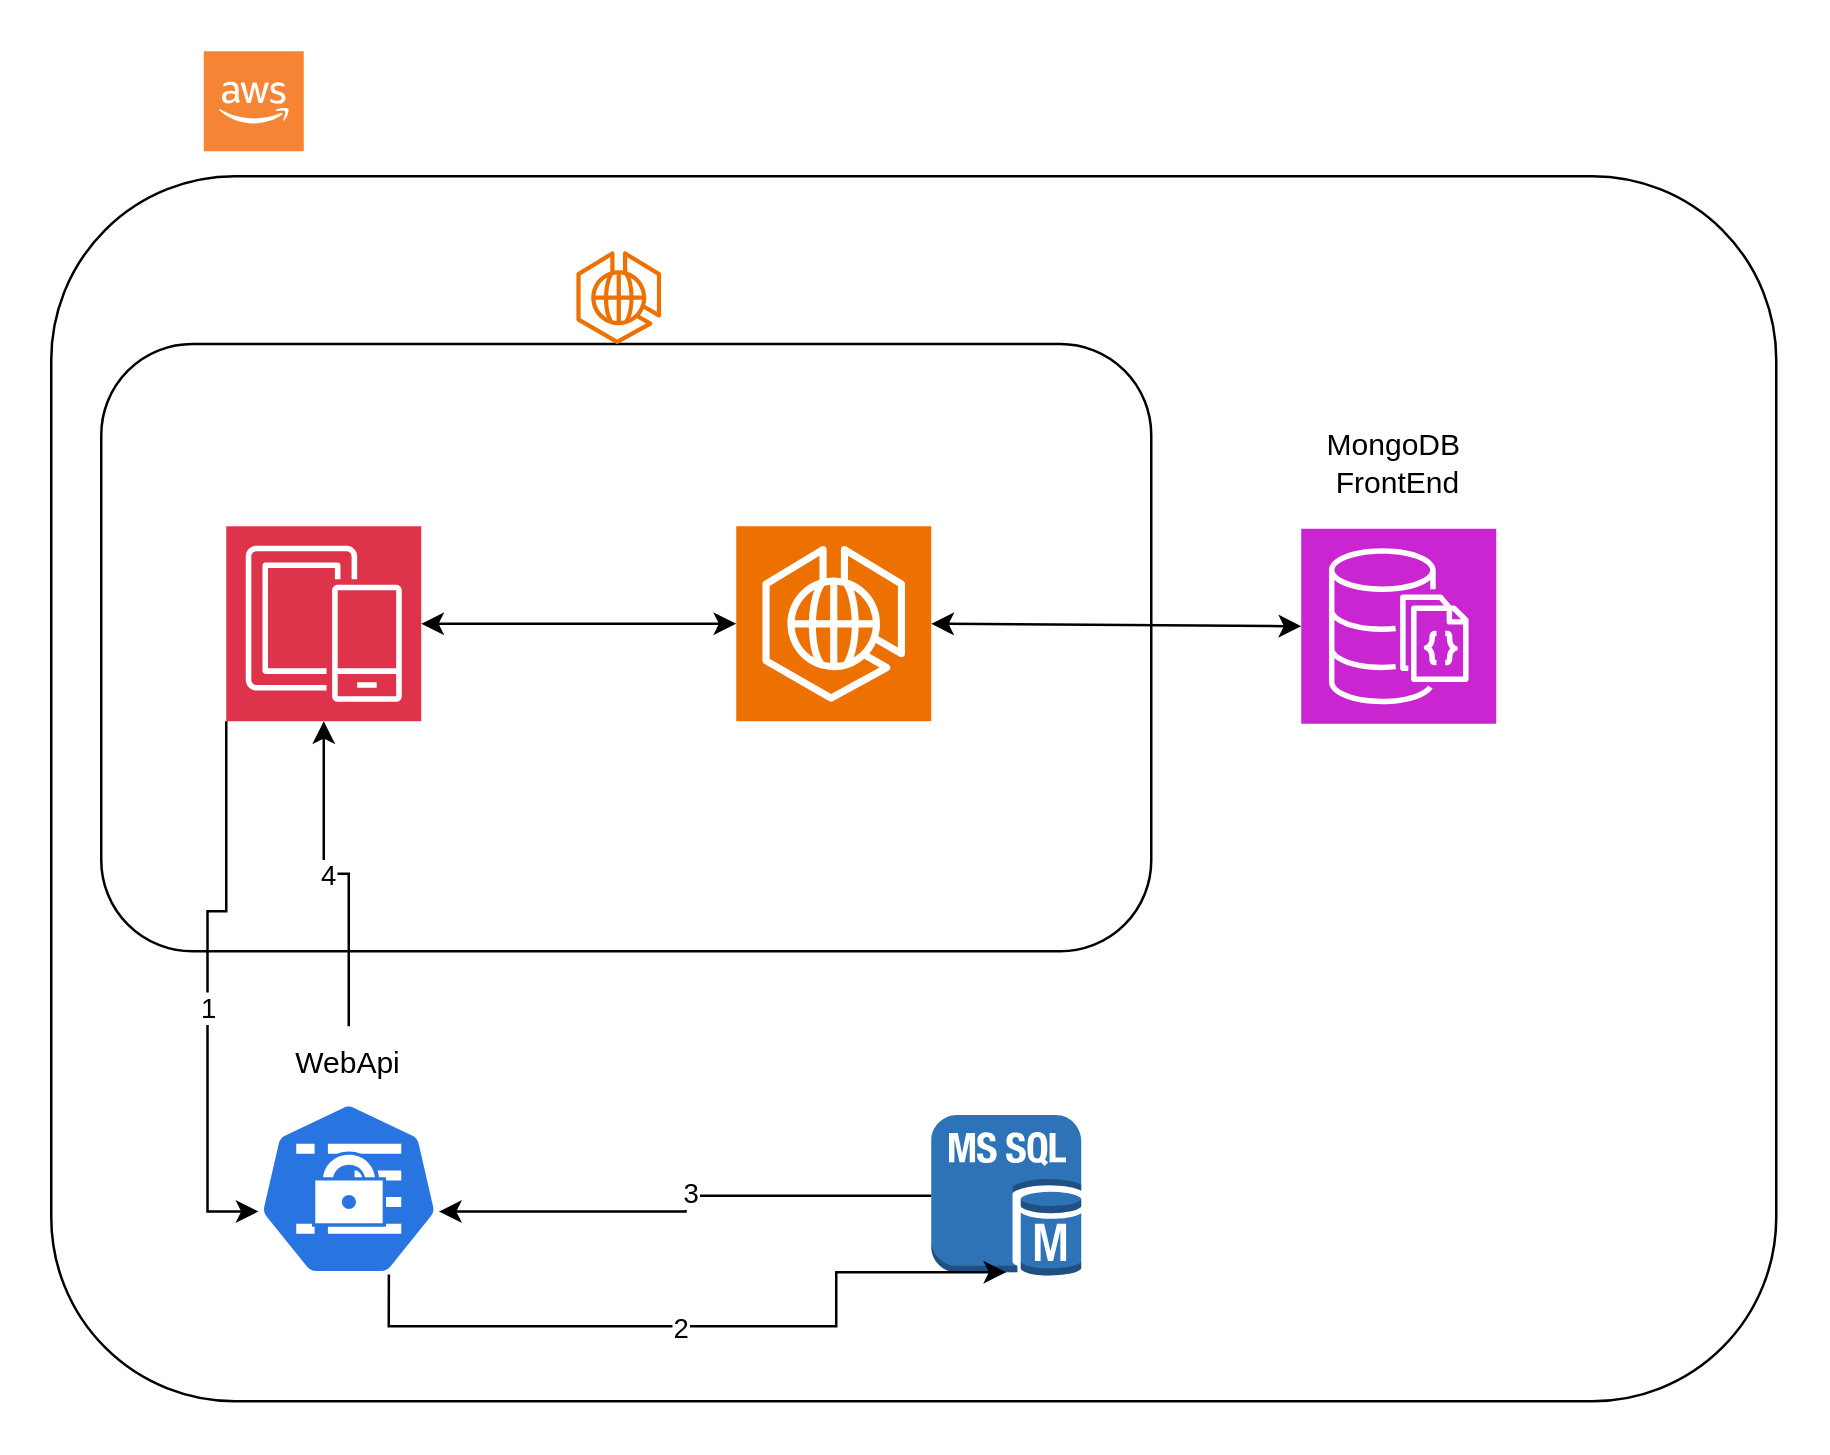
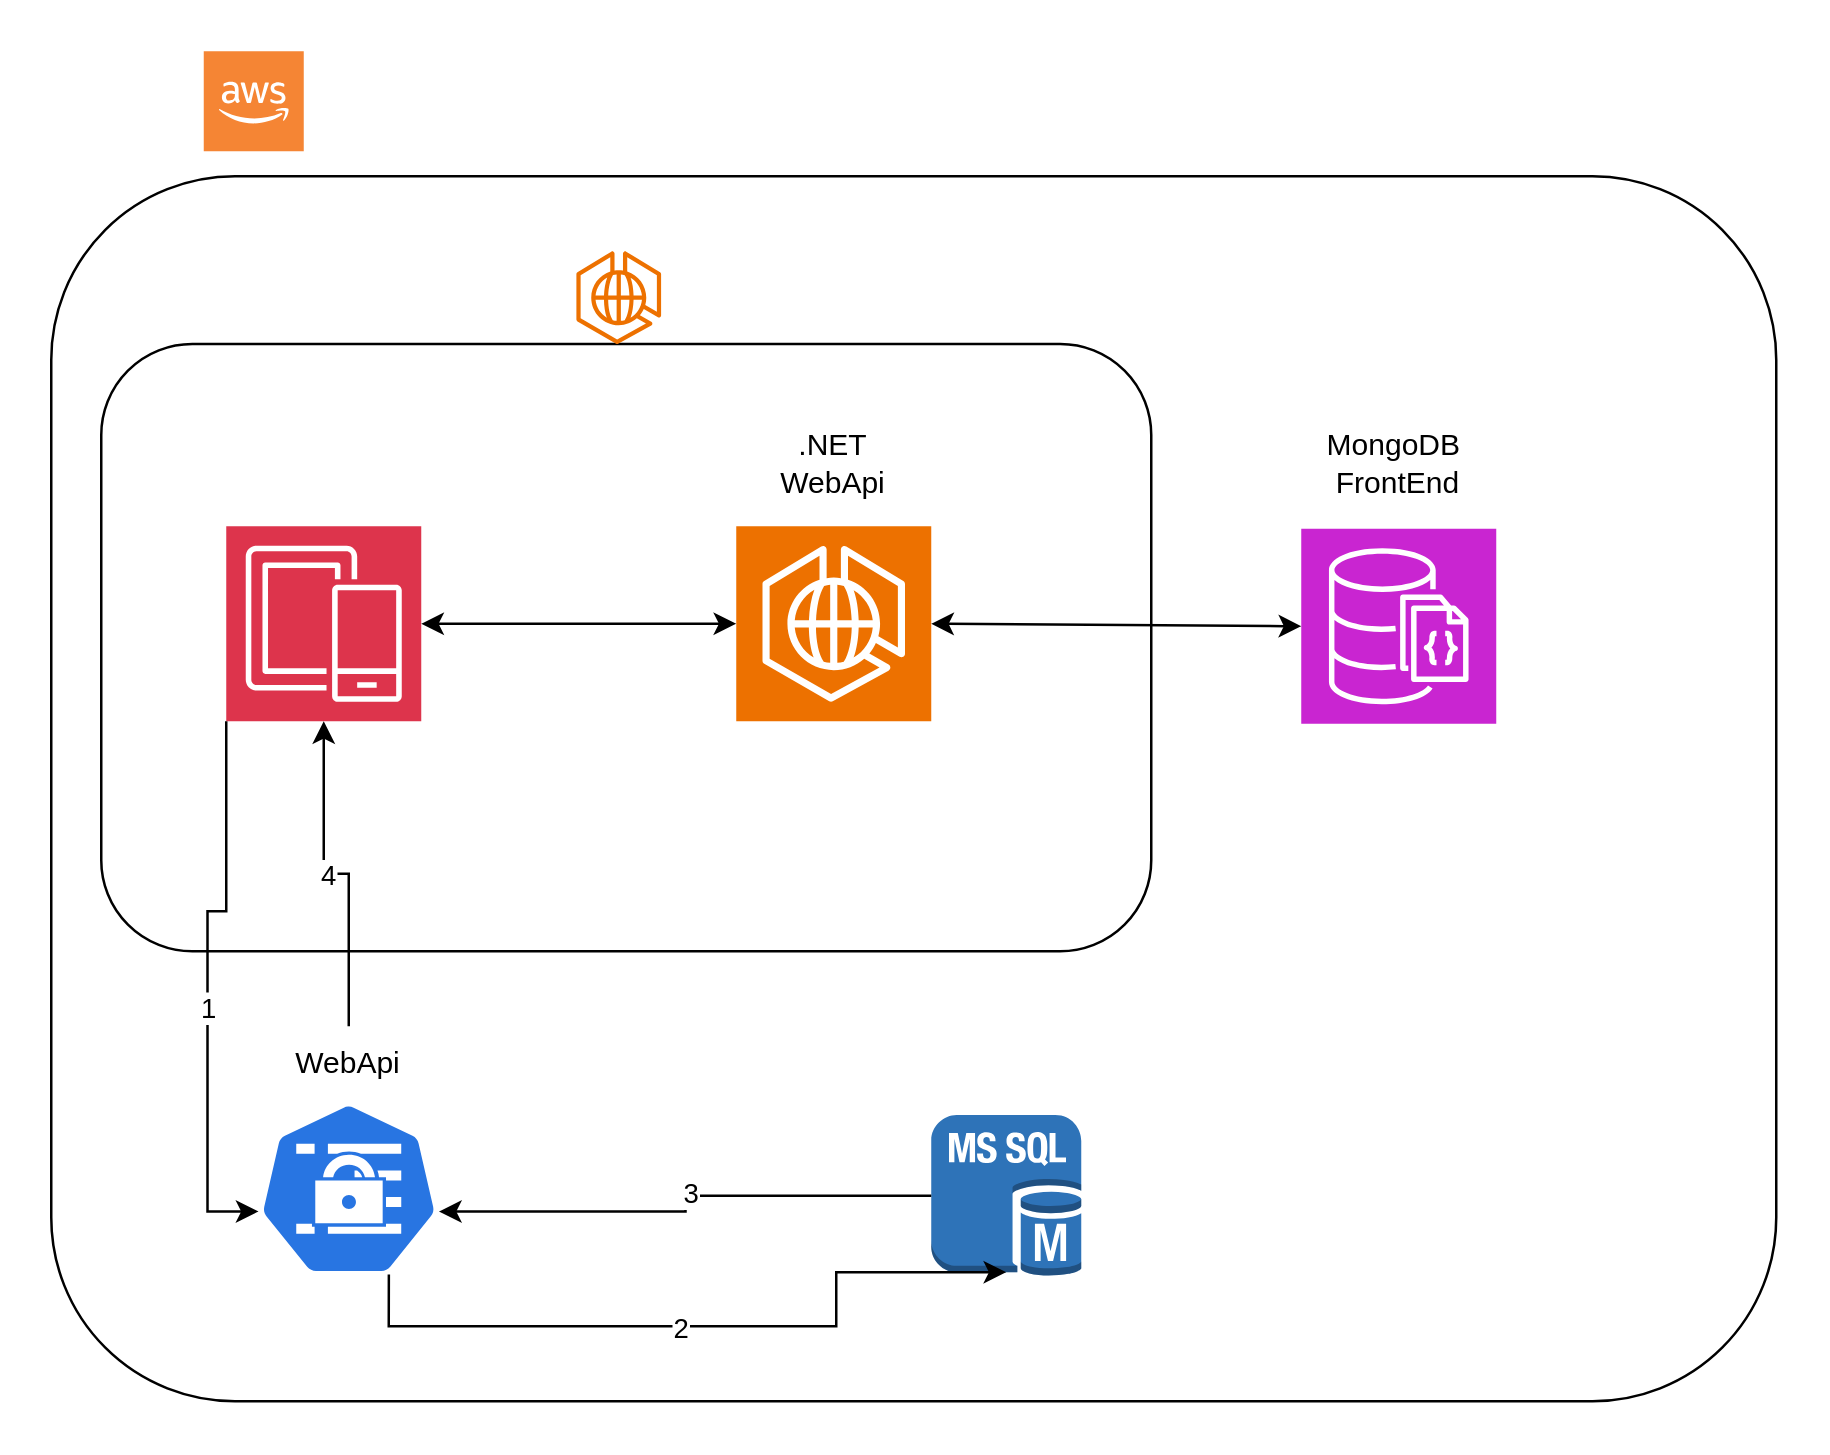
none -> (834, 464)
